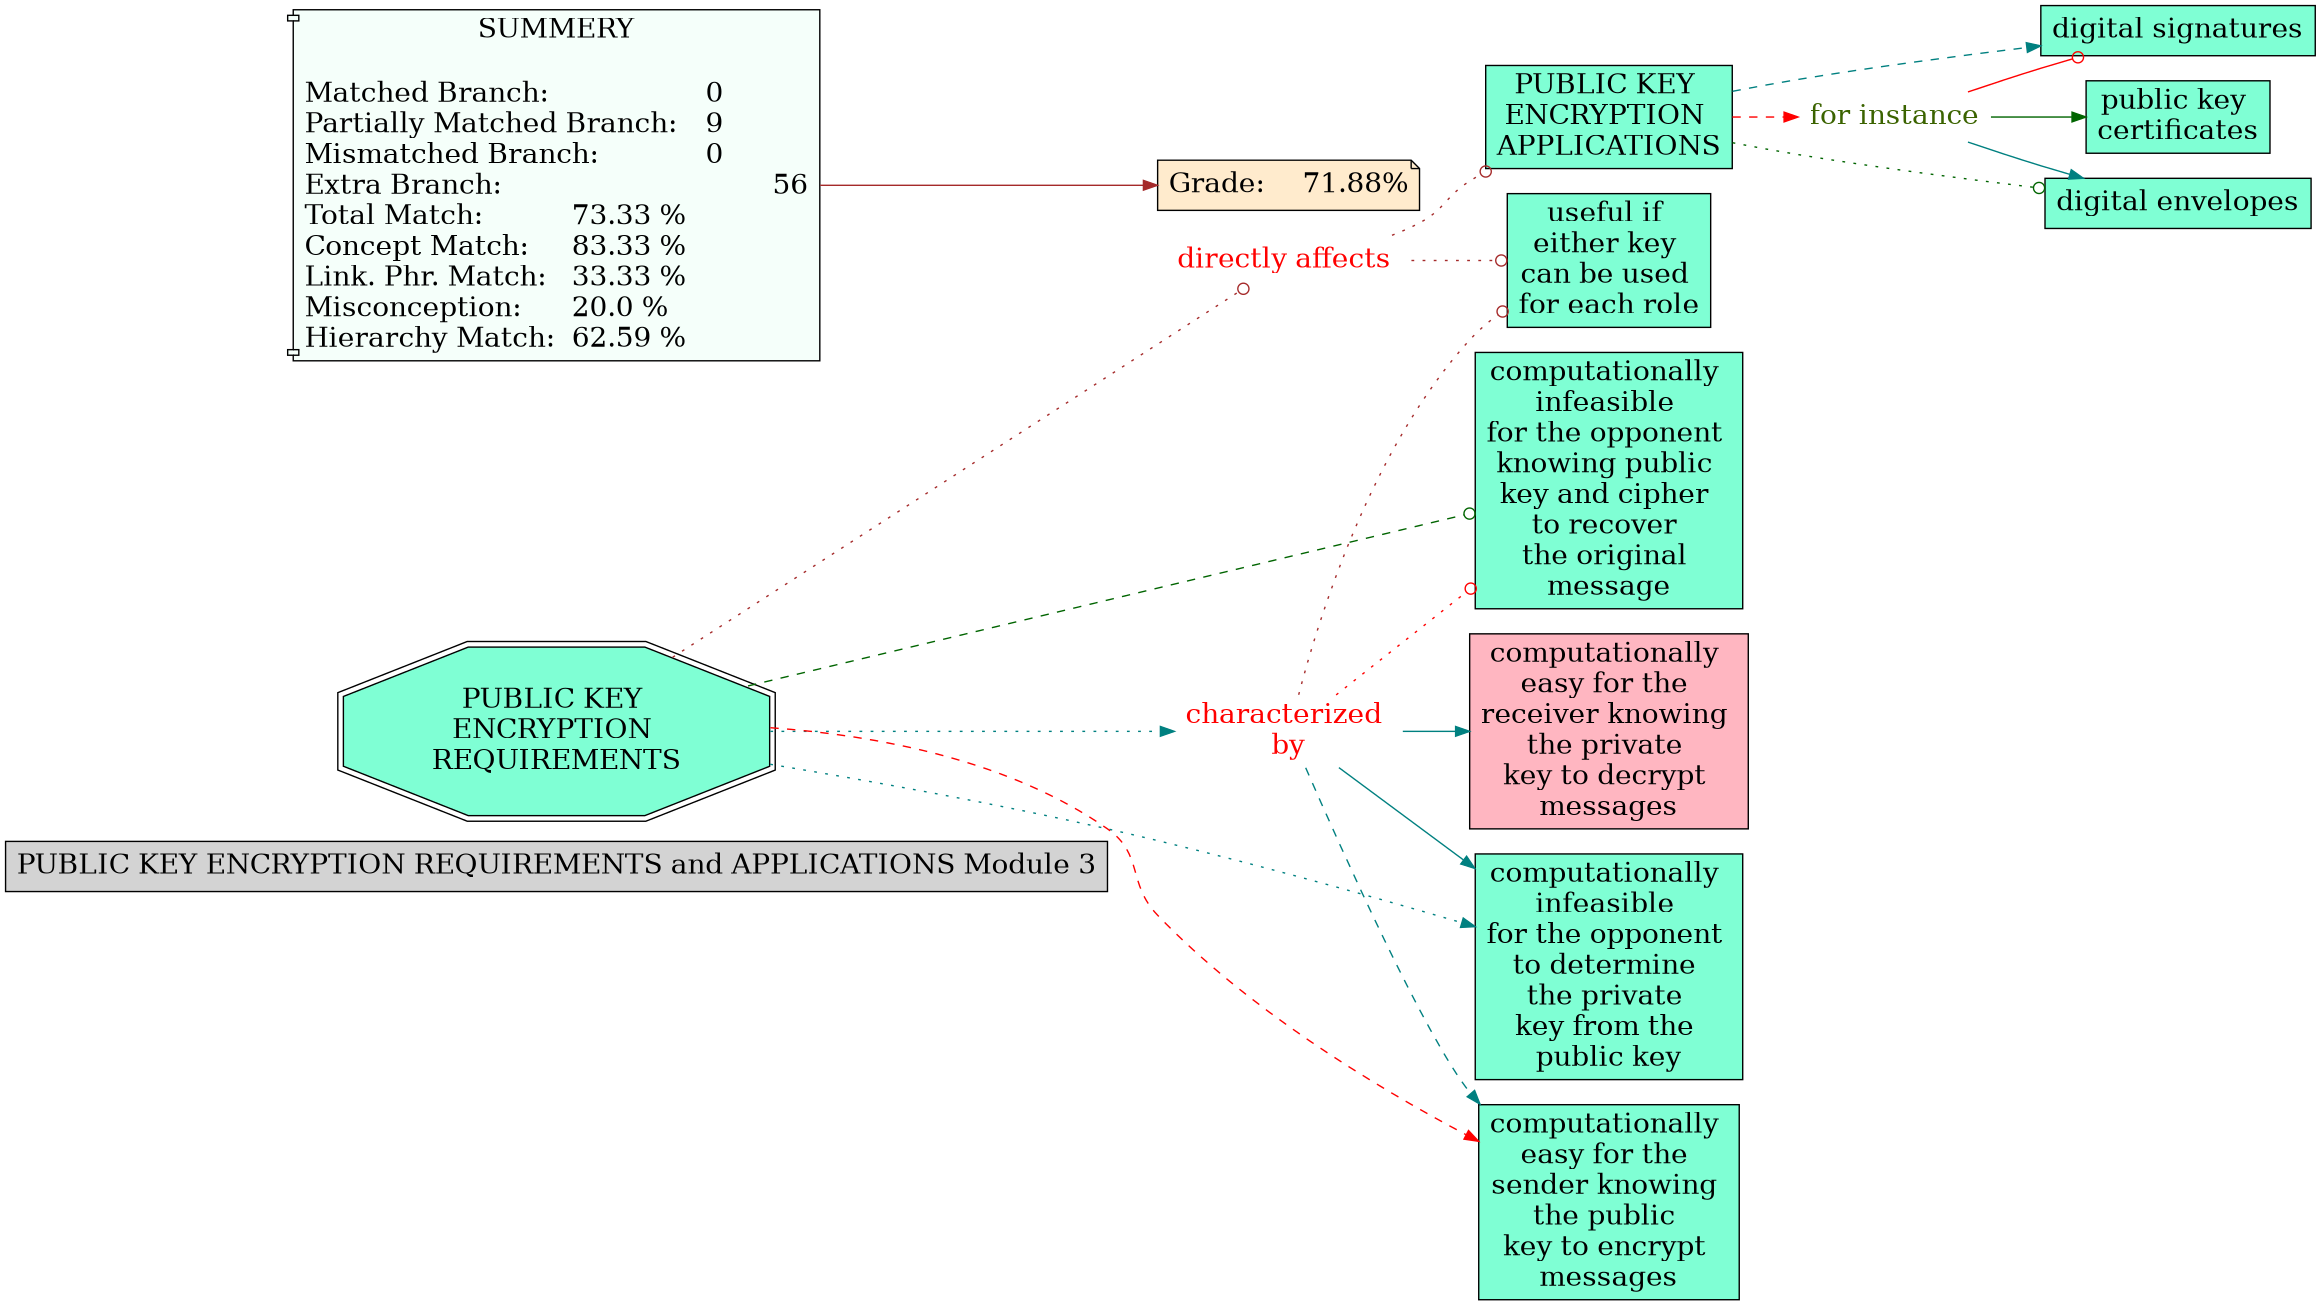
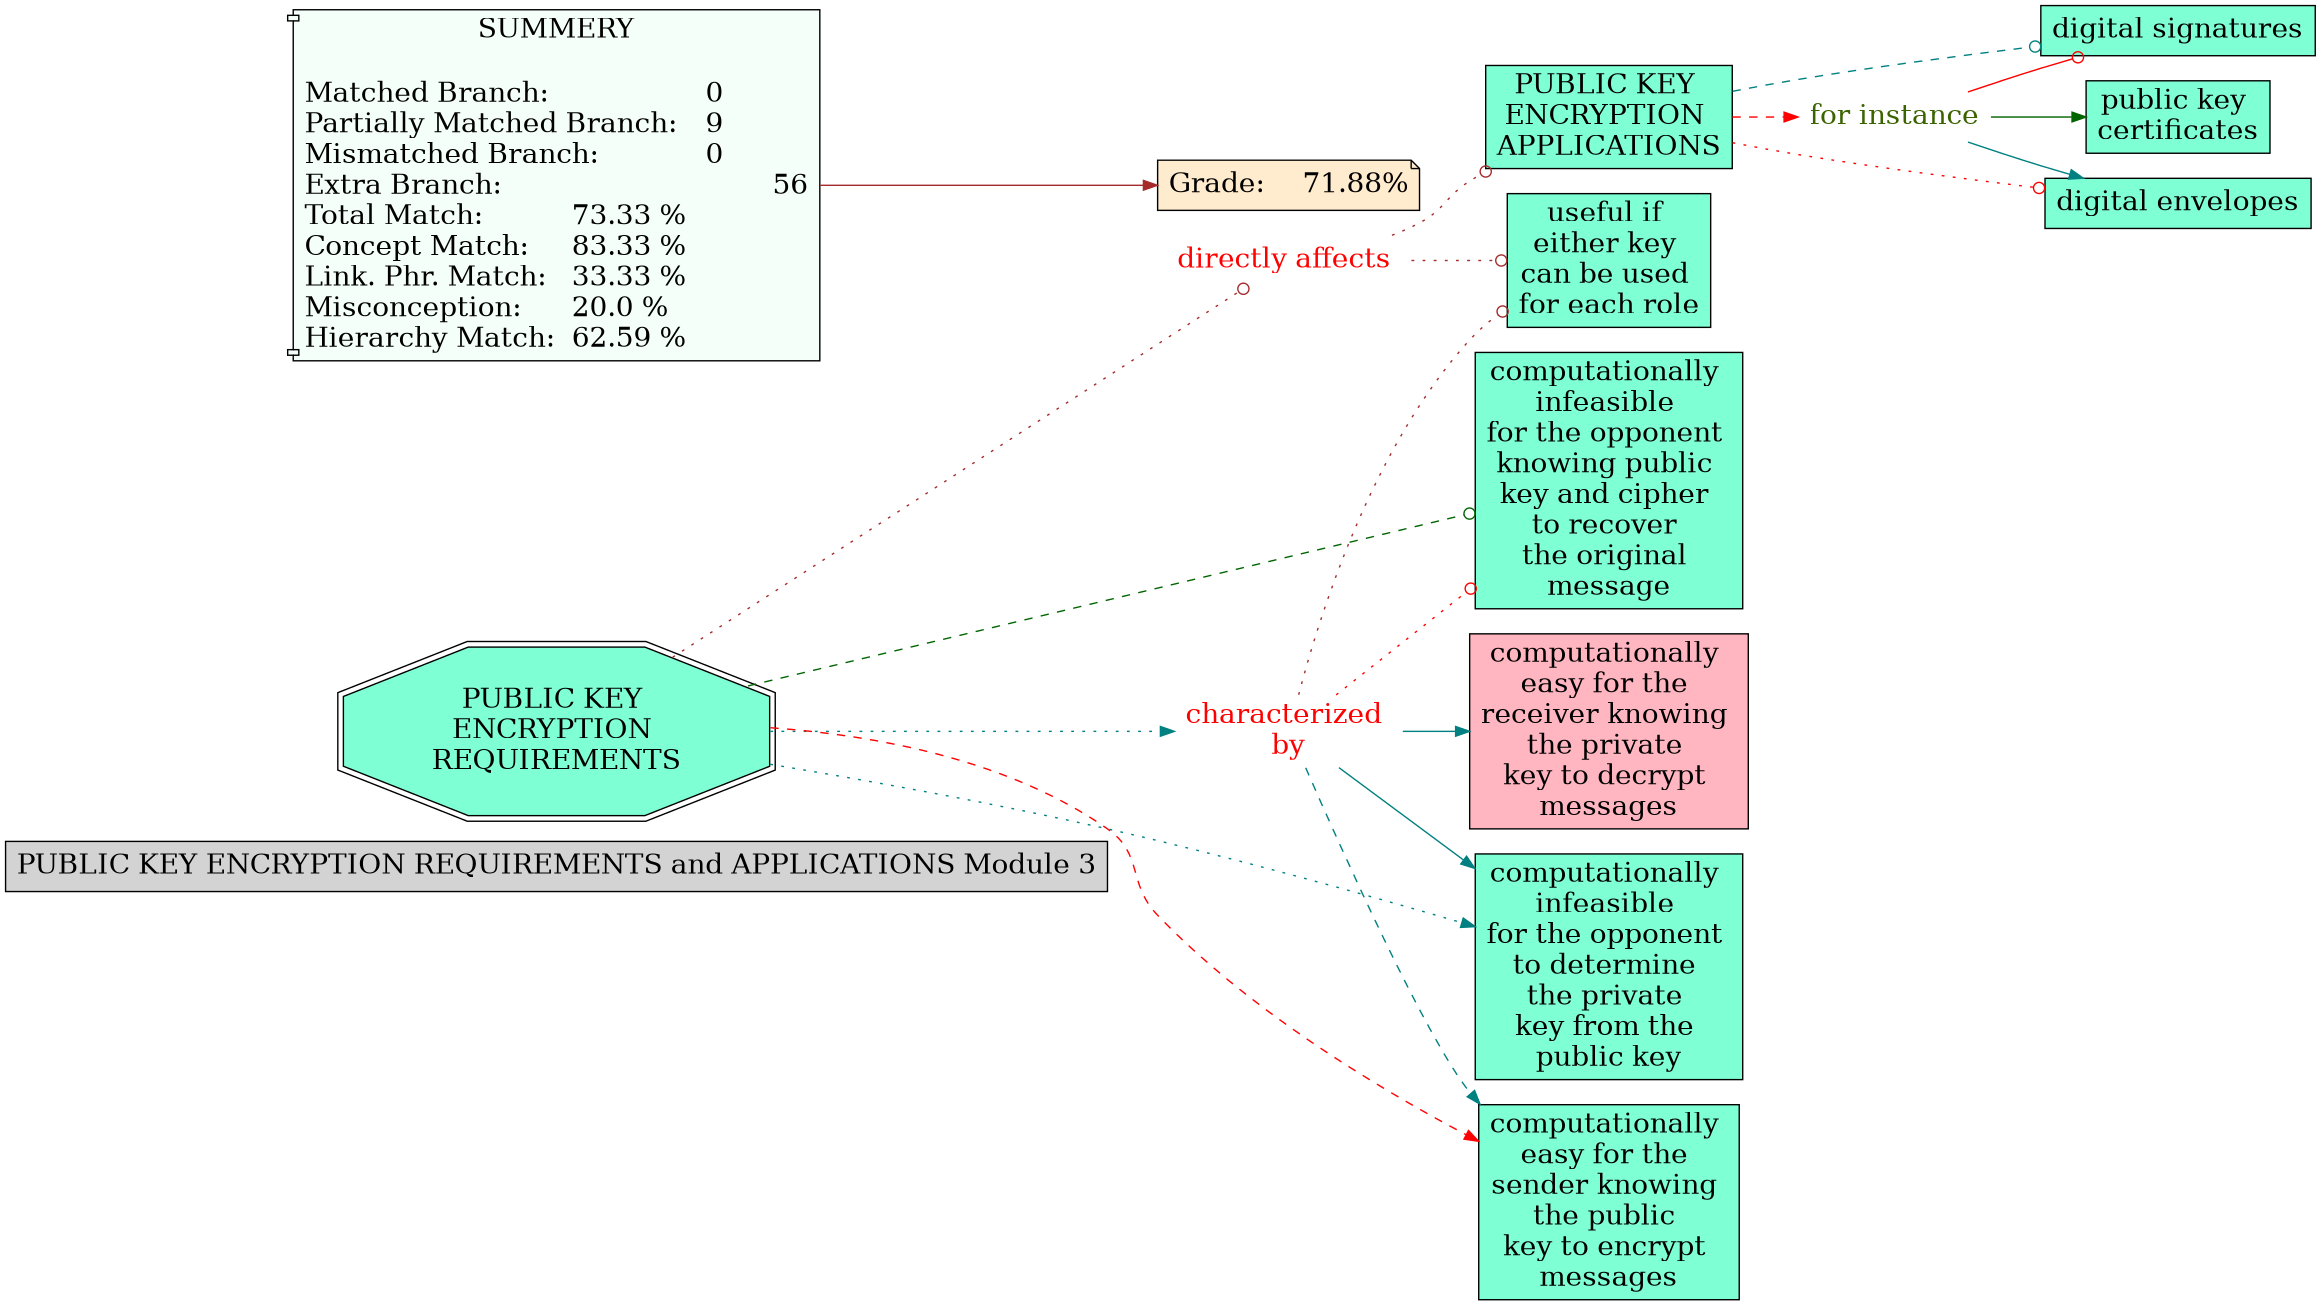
(1881, 67) -> (1881, 67)
(1883, 167) -> (1883, 167)
